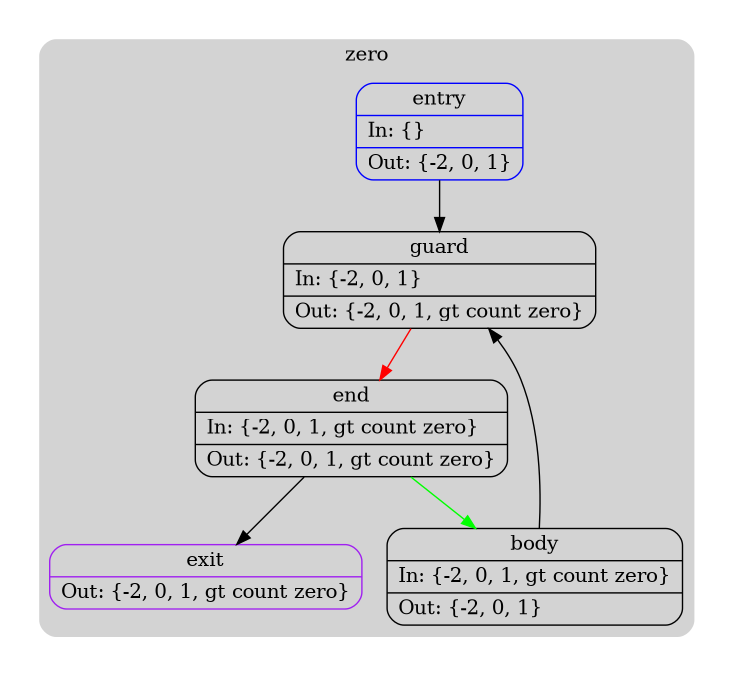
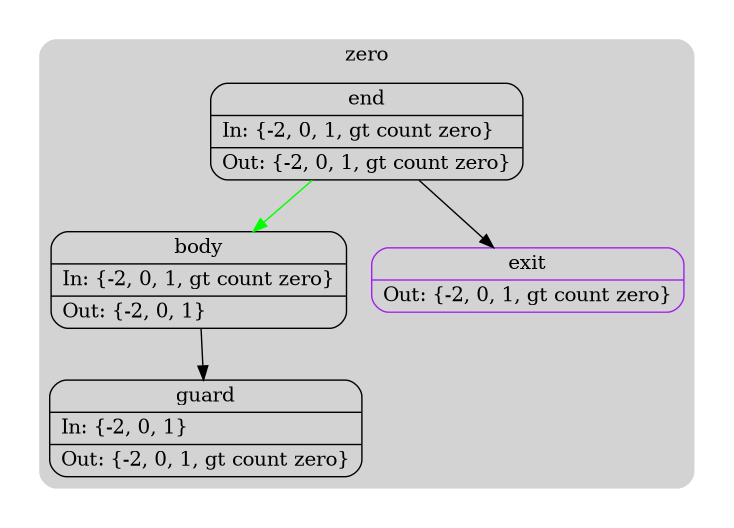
(440, 132) -> none
(399, 348) -> none
